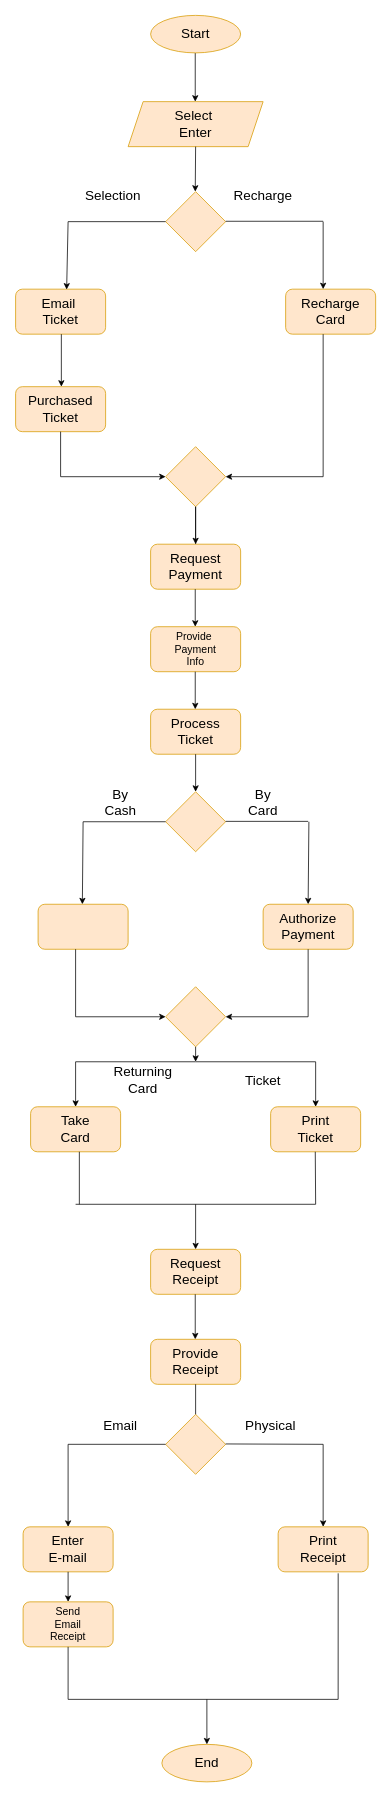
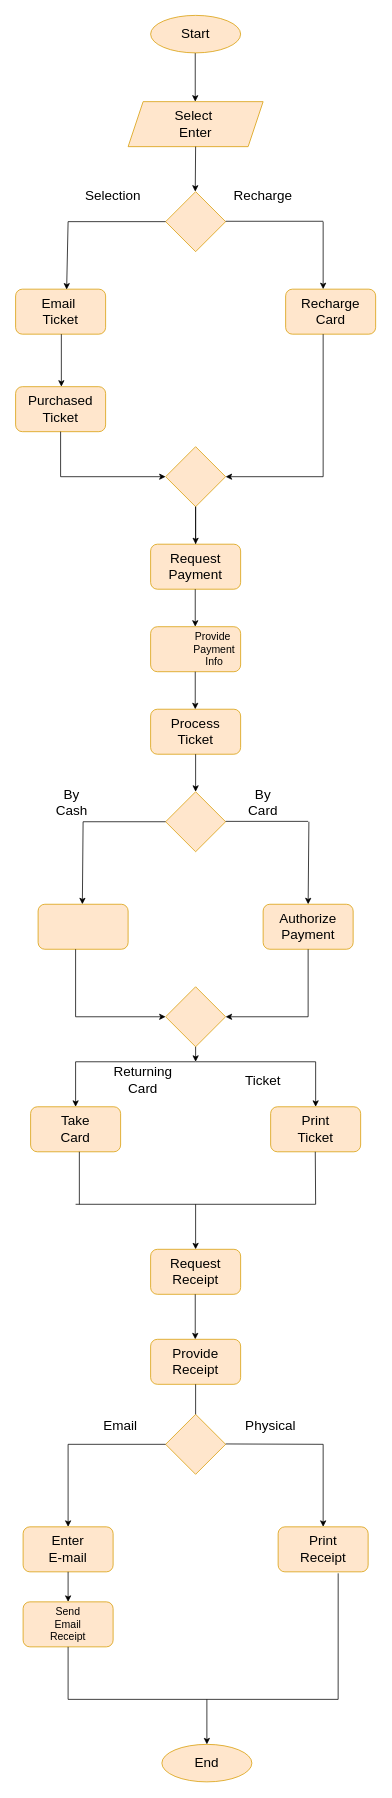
(195, 649) -> (214, 649)
(120, 803) -> (72, 803)
